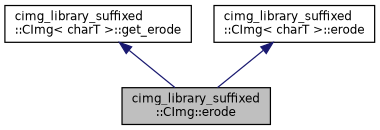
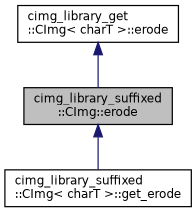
(294, 24) -> (98, 24)
(152, 69) -> (98, 153)
